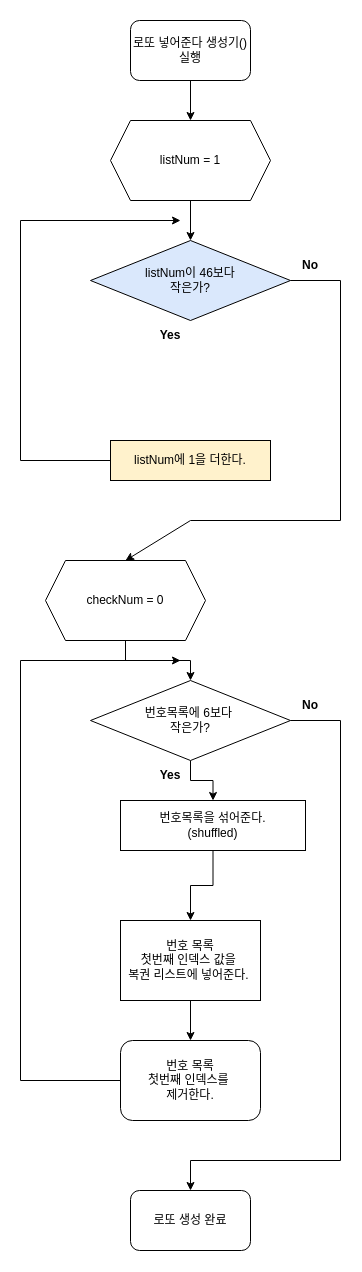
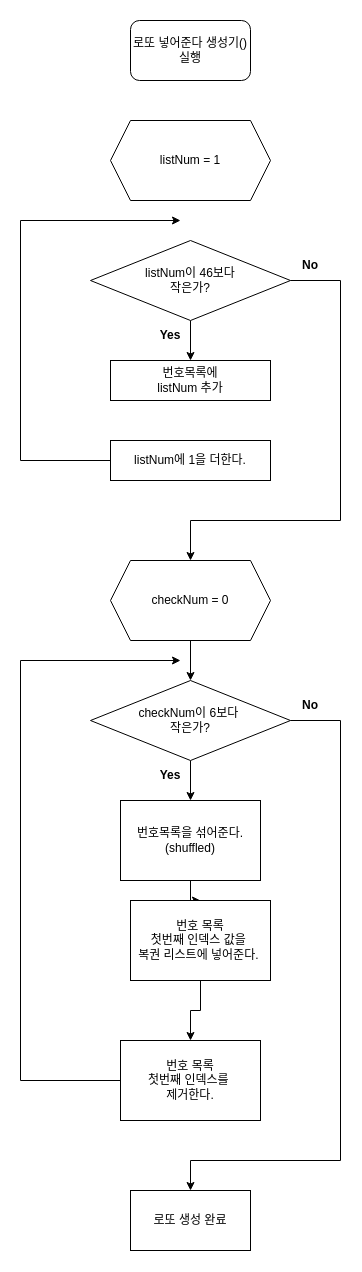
(191, 97) -> none
(191, 217) -> none
(191, 281) -> (191, 281)
none -> (191, 337)
none -> (191, 381)
(191, 461) -> (191, 461)
(126, 601) -> (191, 601)
(191, 721) -> (191, 721)
(213, 826) -> (191, 841)
(191, 961) -> (201, 941)
(191, 1081) -> (191, 1081)
(191, 1221) -> (191, 1221)
